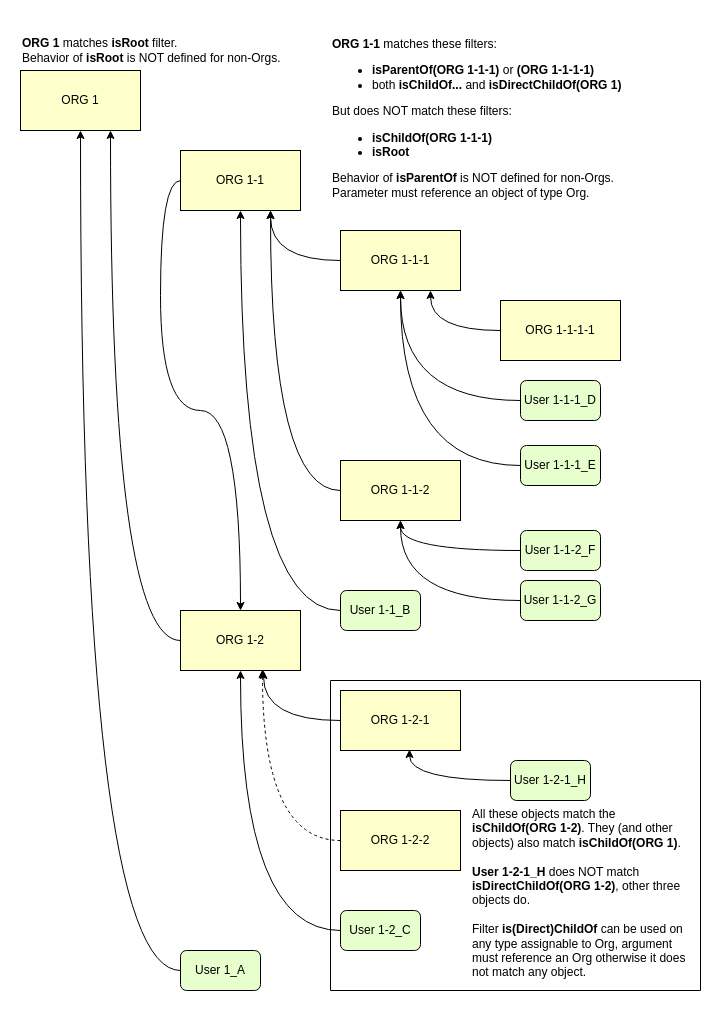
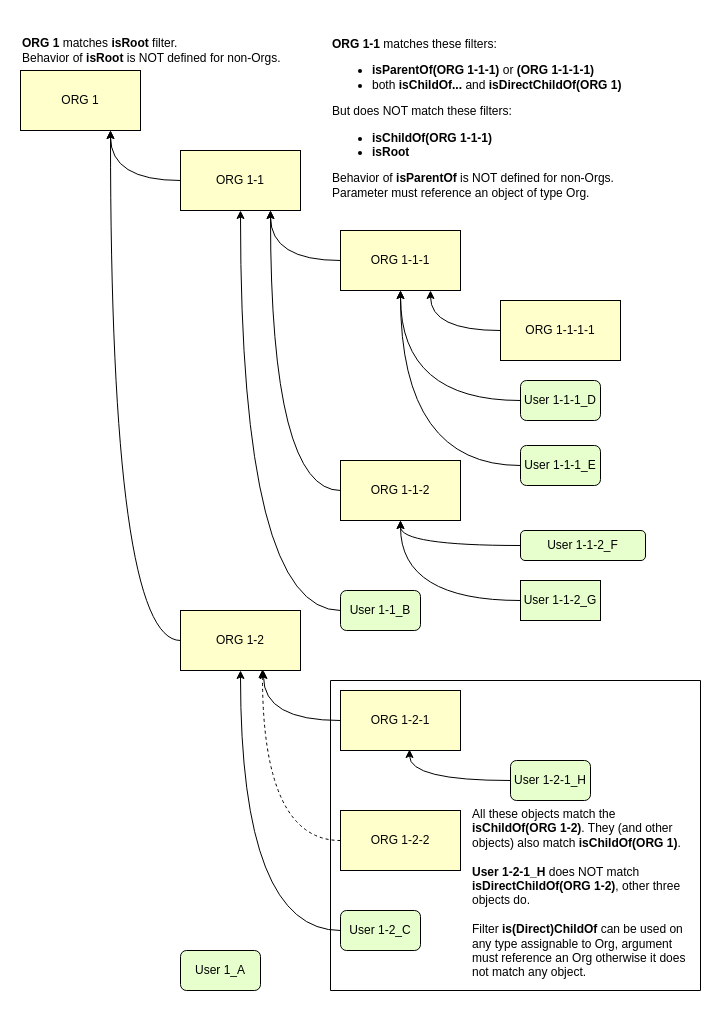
(181, 401) -> (140, 175)
(561, 551) -> (583, 546)
(90, 564) -> none
(561, 601) -> (561, 601)
